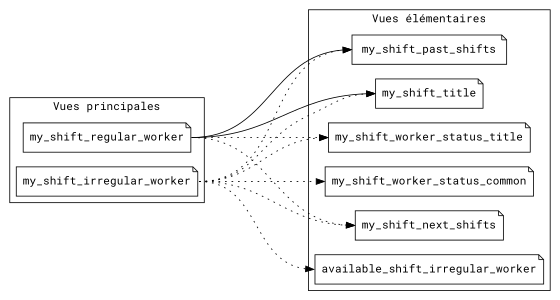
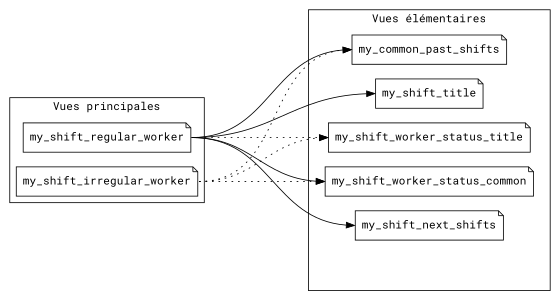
(429, 50) -> (429, 50)
(284, 131) -> none
none -> (266, 164)
(267, 175) -> (267, 175)
(273, 202) -> none
(429, 269) -> none
